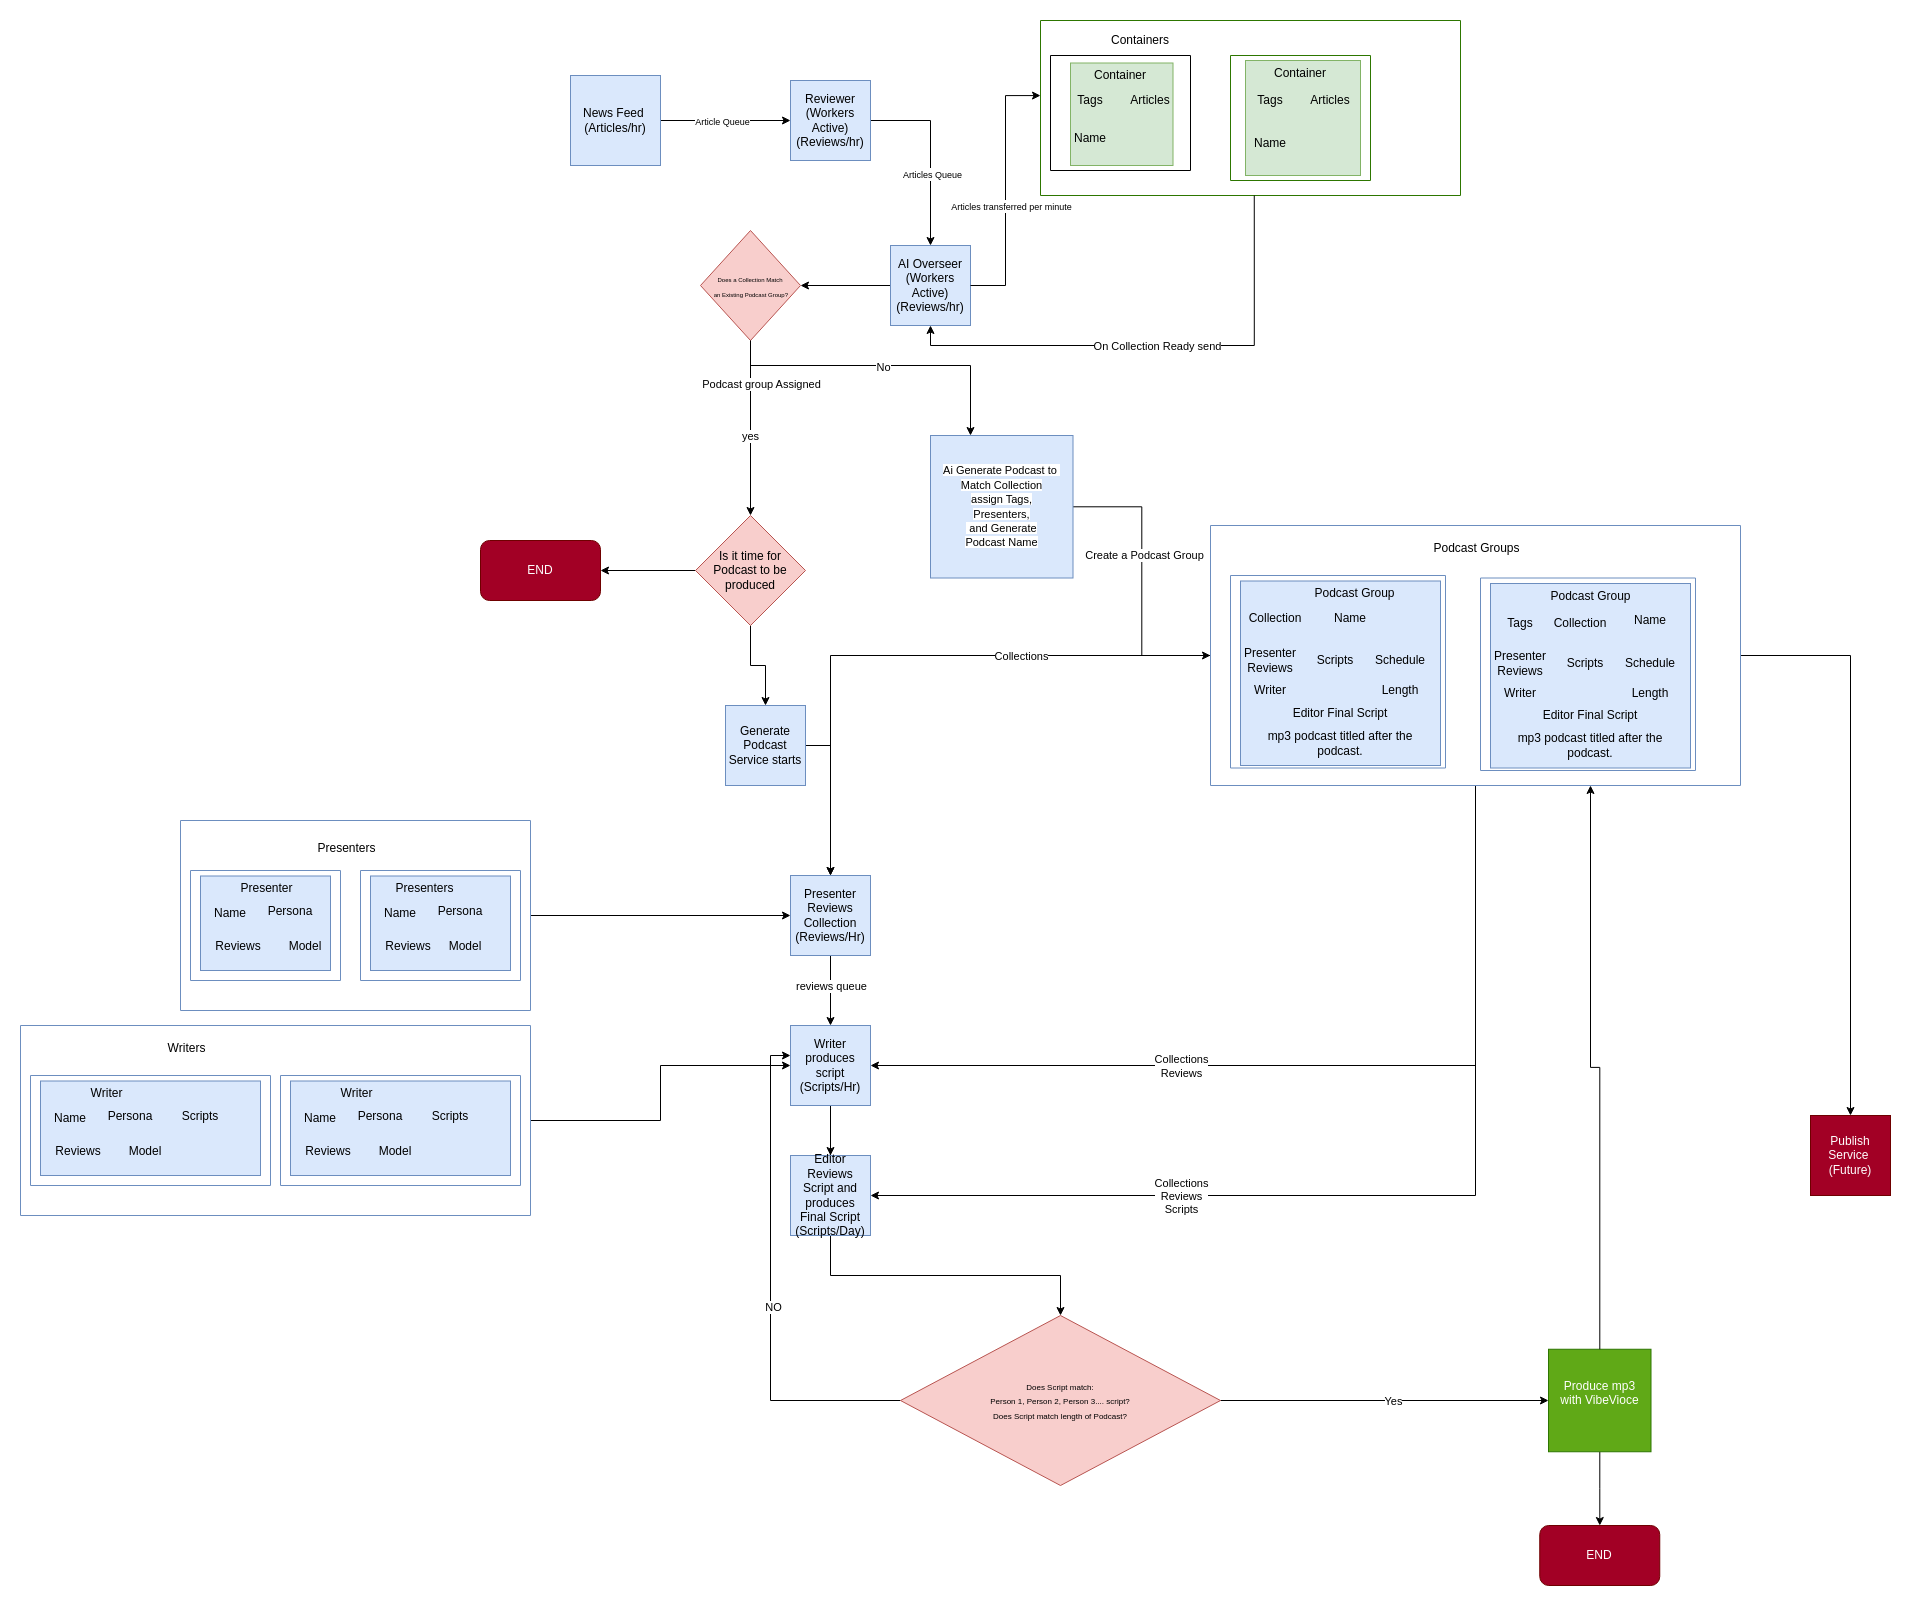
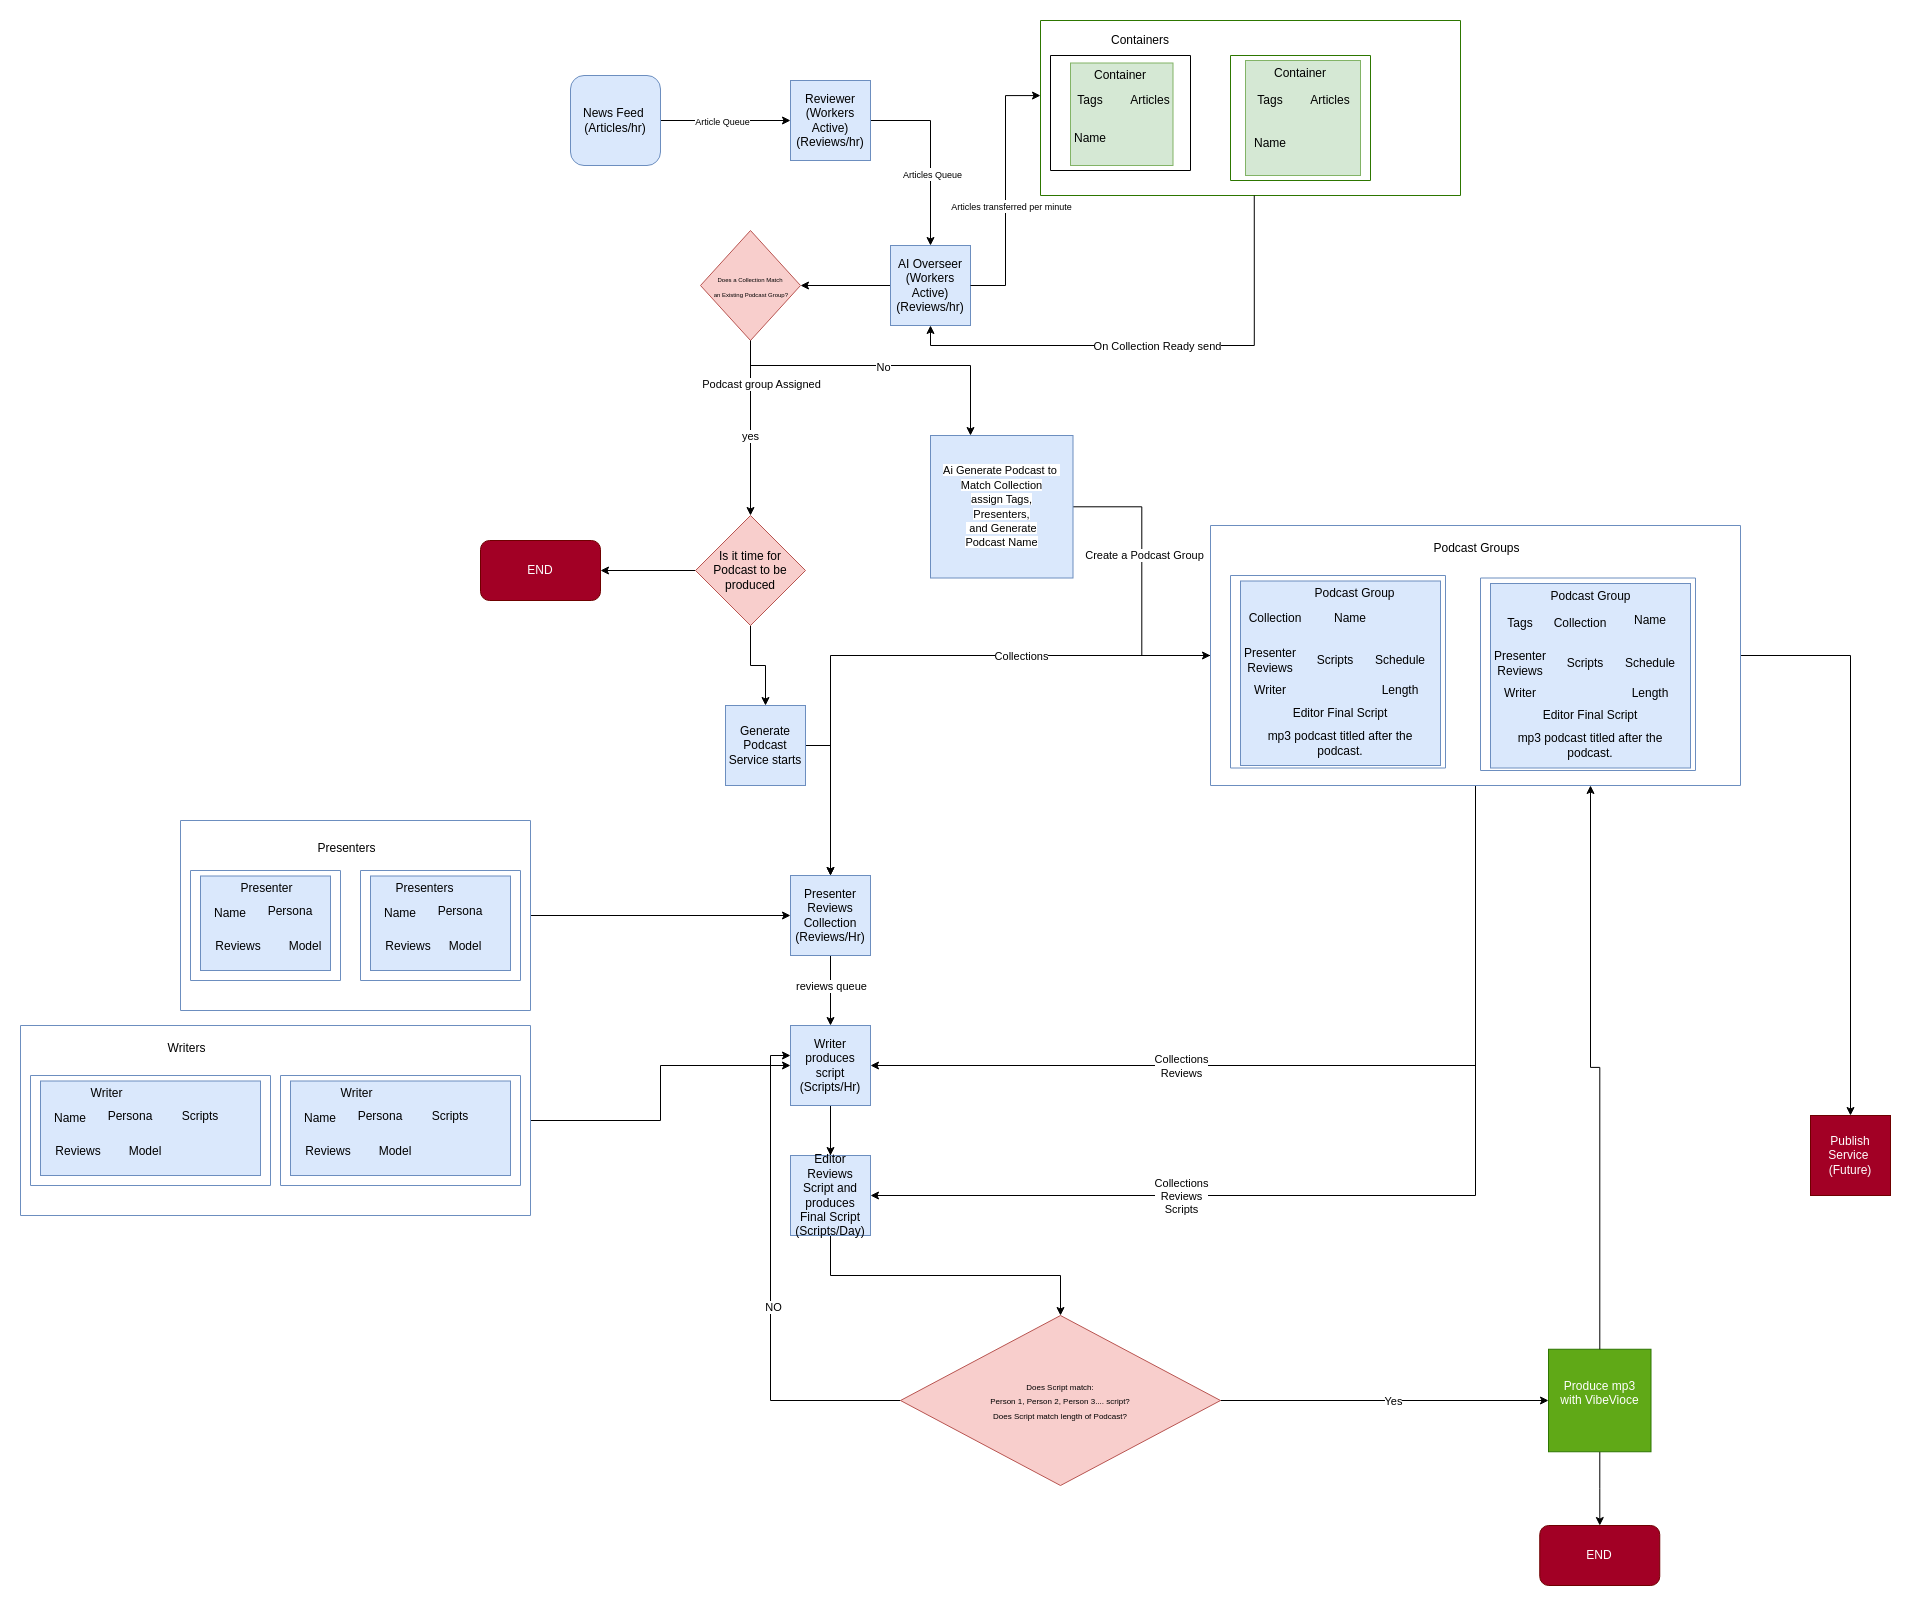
(616, 121) -> (616, 121)
